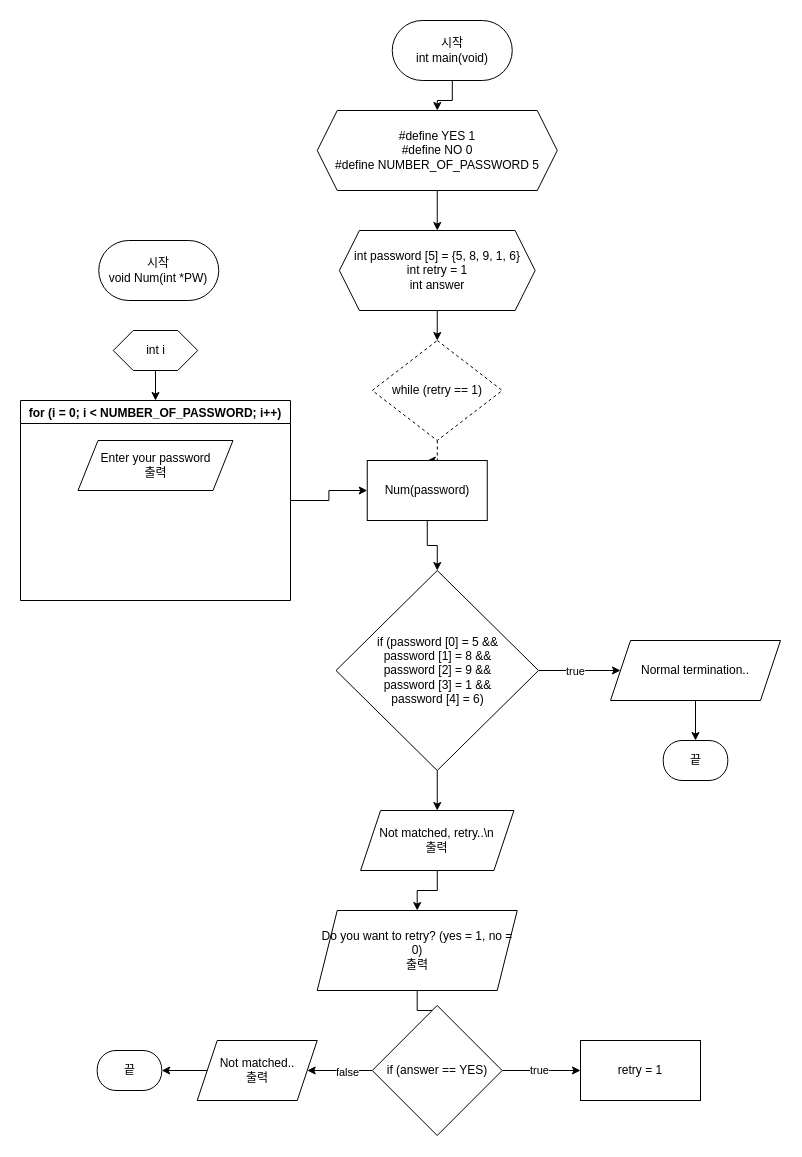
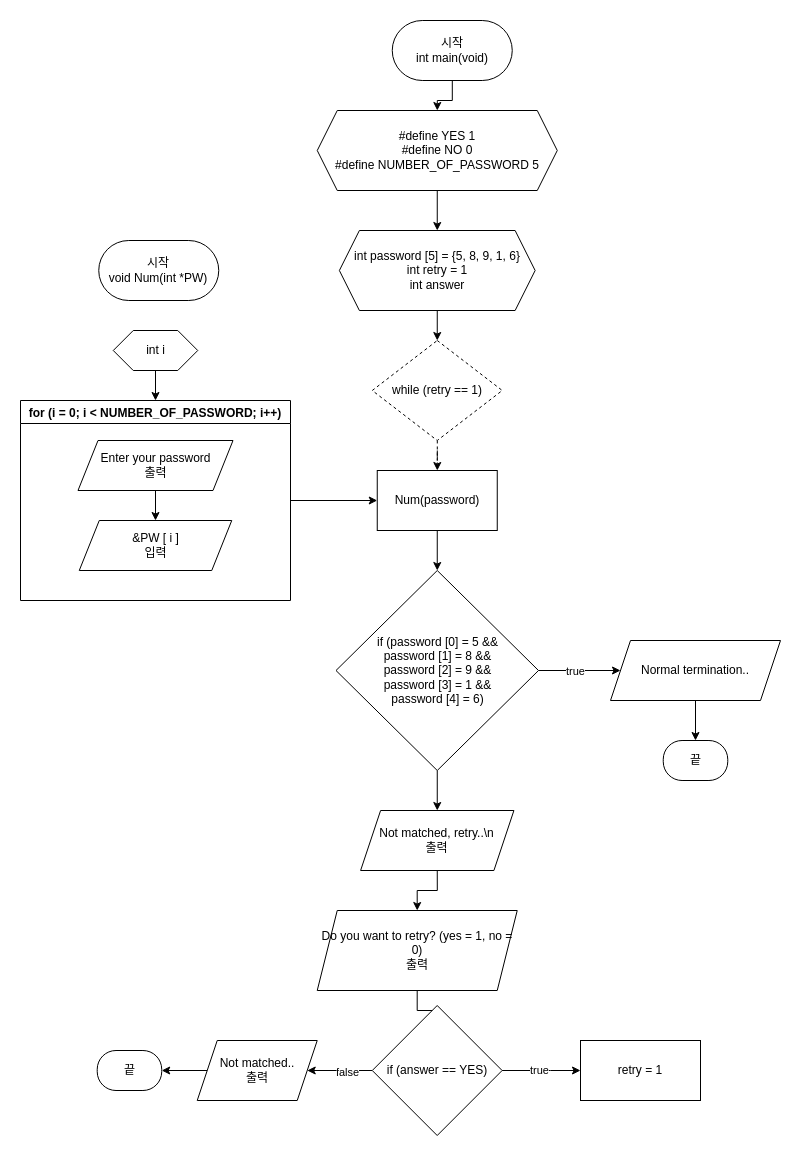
(427, 491) -> (437, 501)
none -> (156, 502)
none -> (156, 546)
